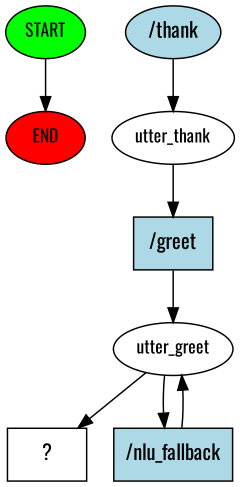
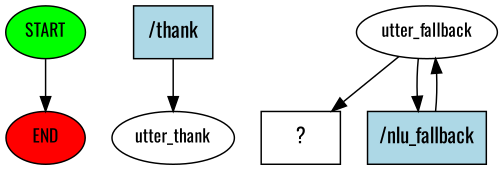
(173, 32) -> (173, 32)
(173, 243) -> none
(173, 349) -> (427, 32)
